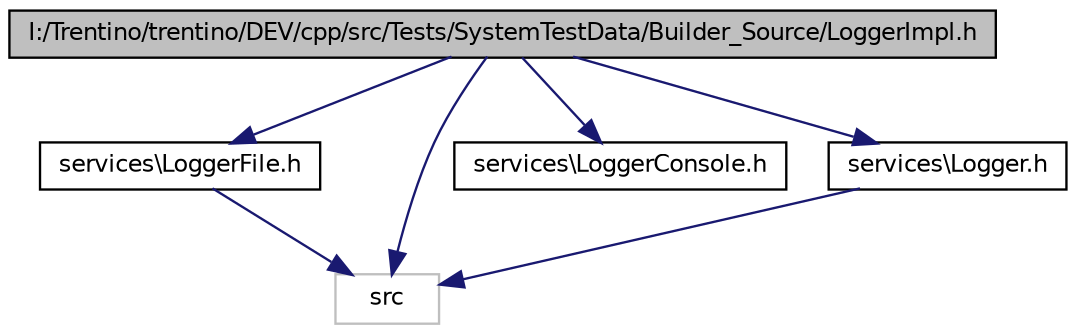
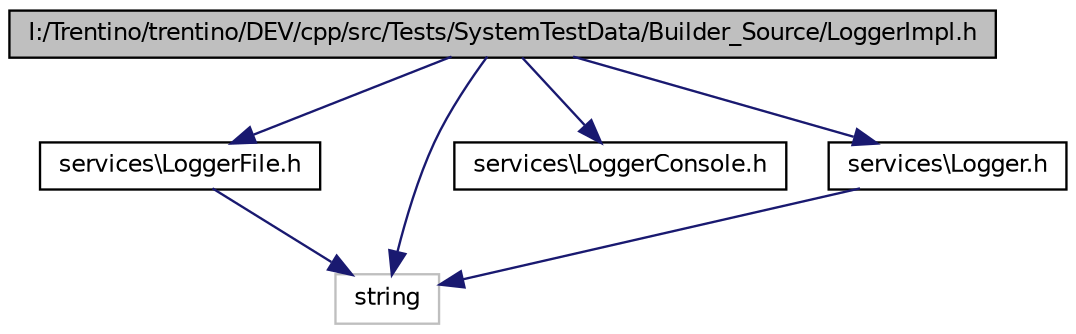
(387, 299) -> (387, 299)
